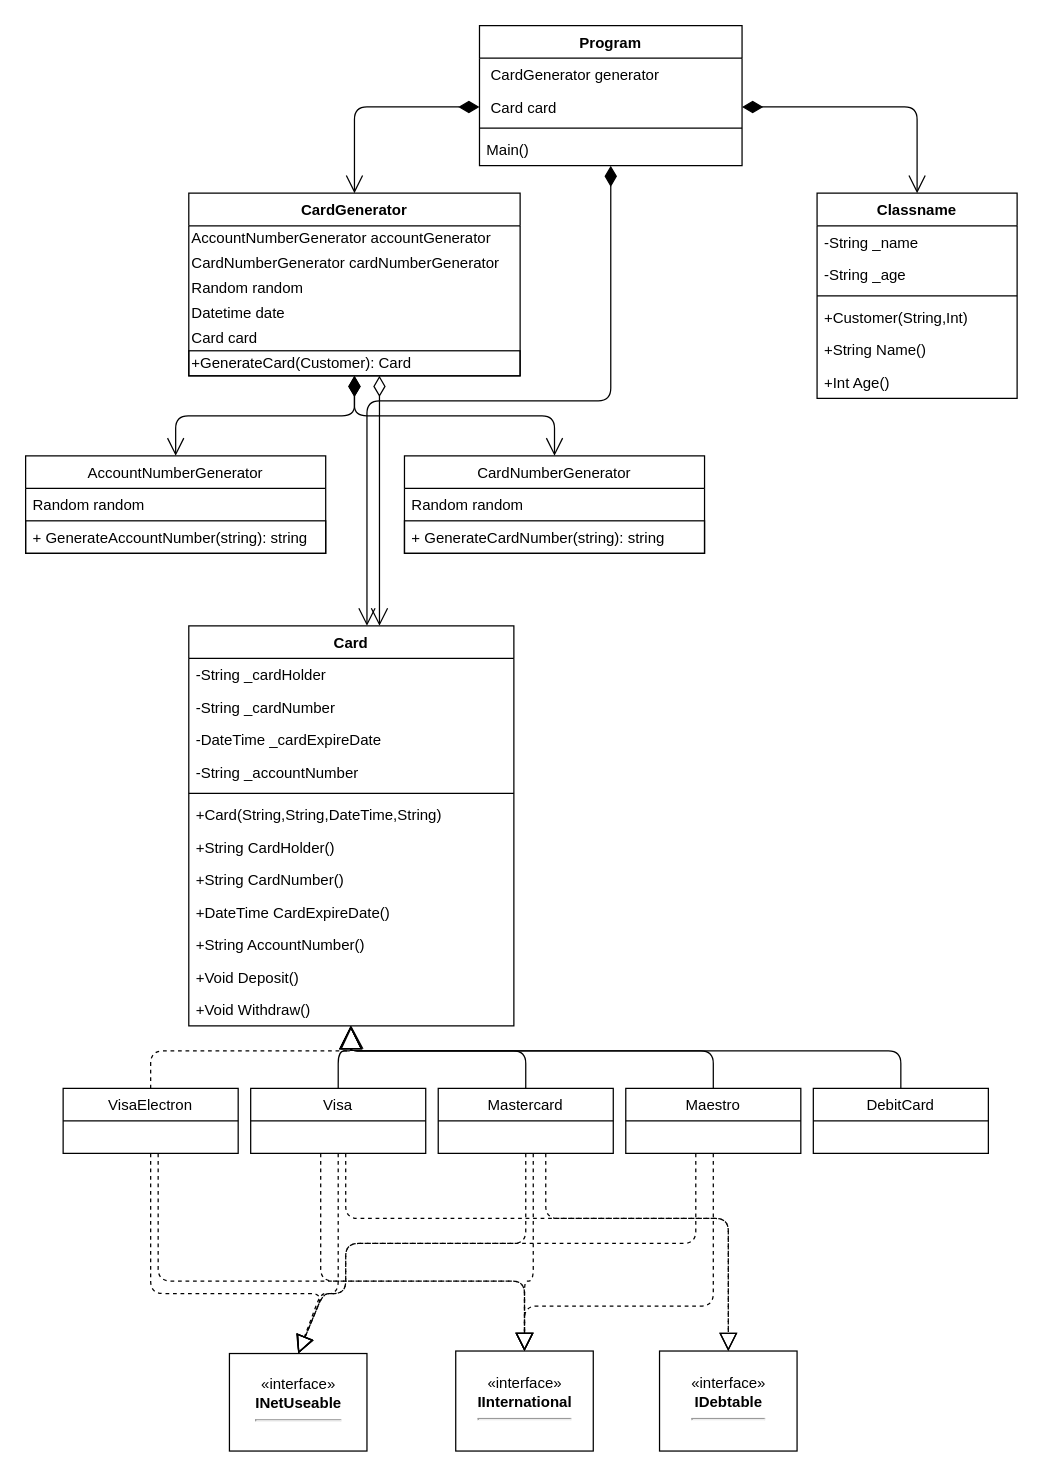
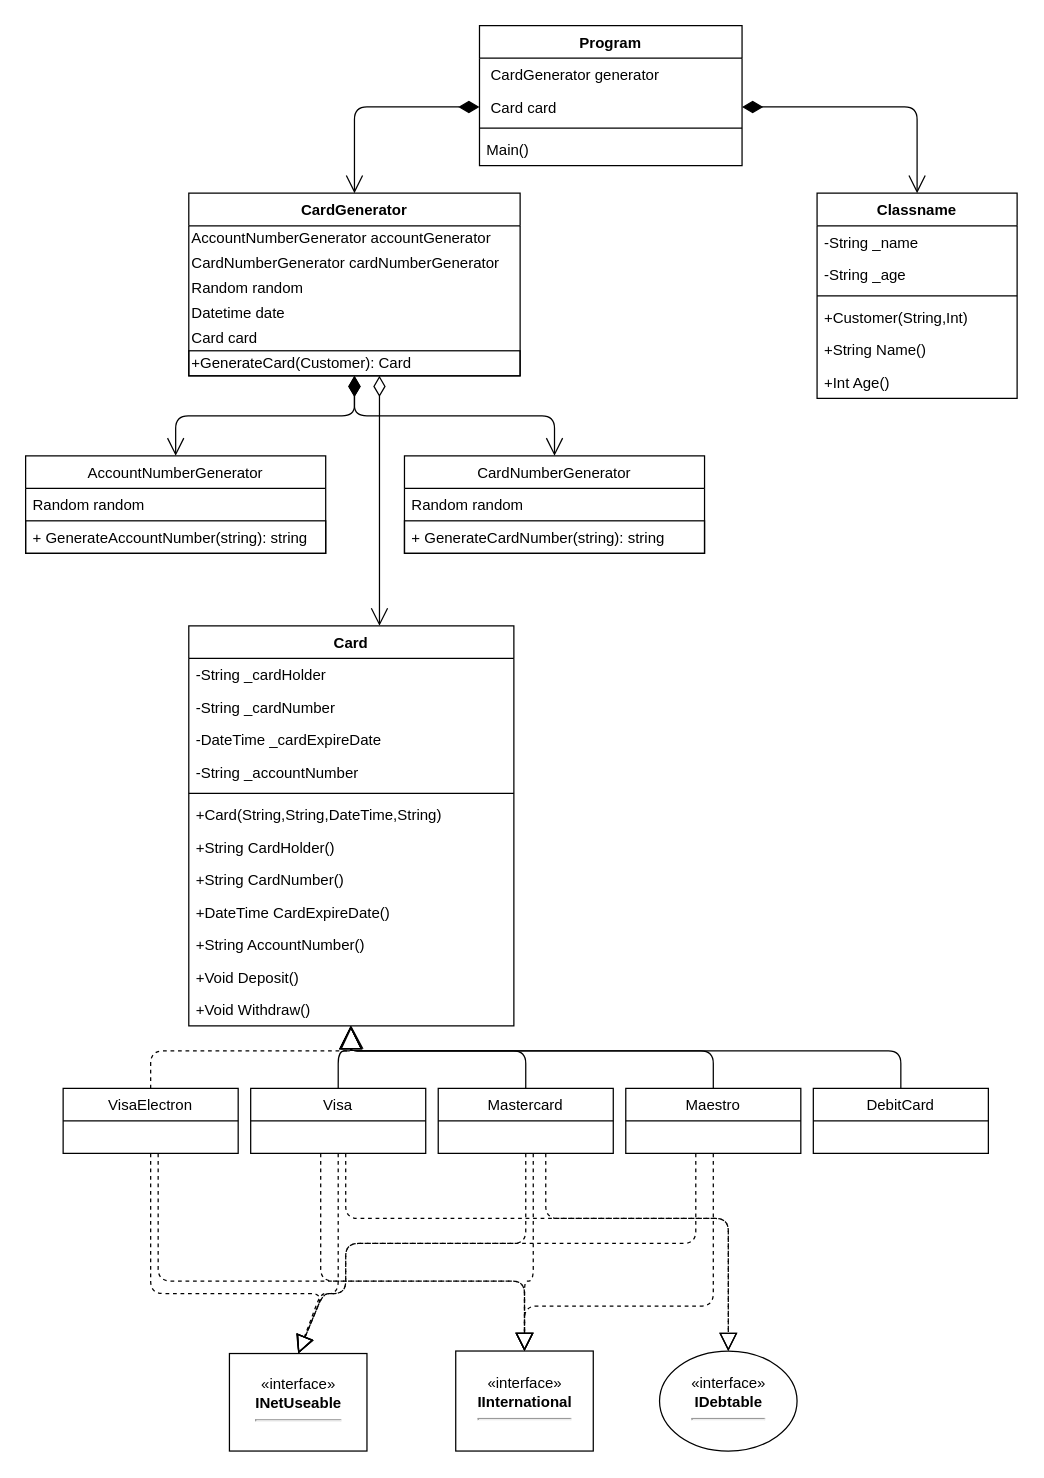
(486, 401) -> none
(728, 1401) -> (728, 1401)
